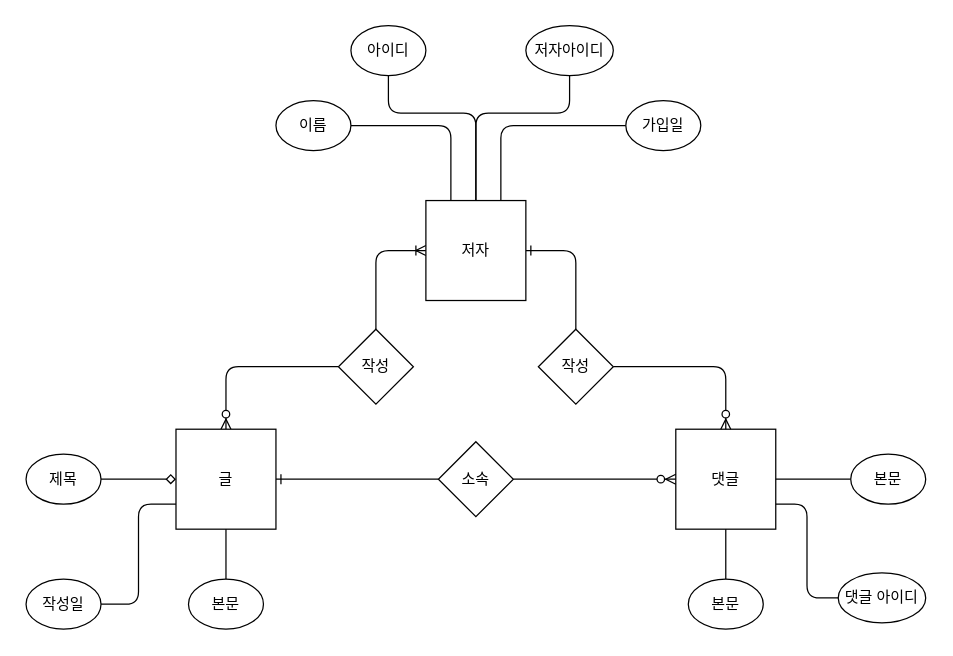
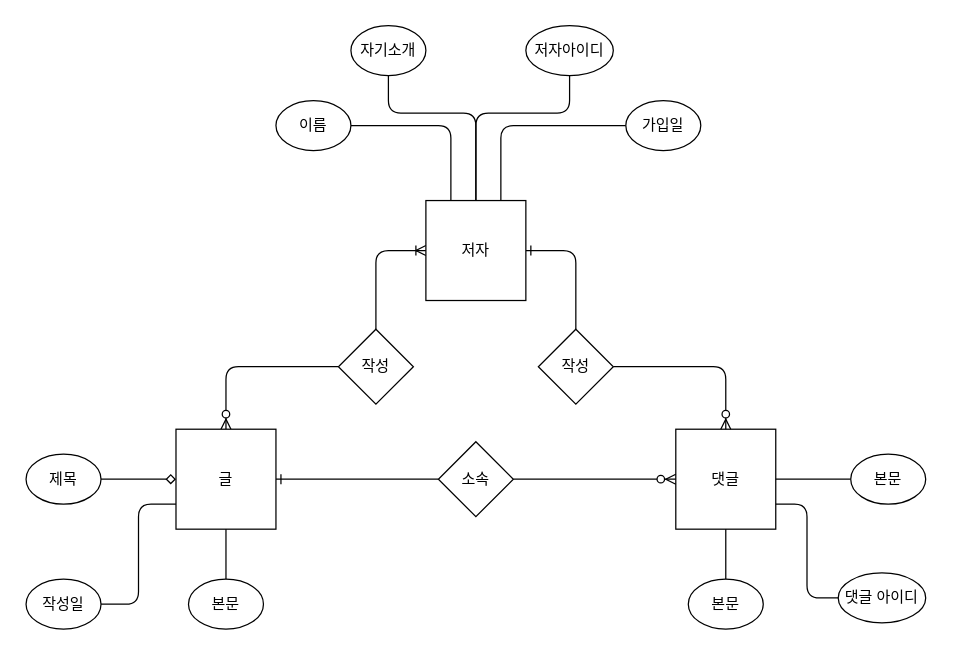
(388, 51) -> (388, 51)
